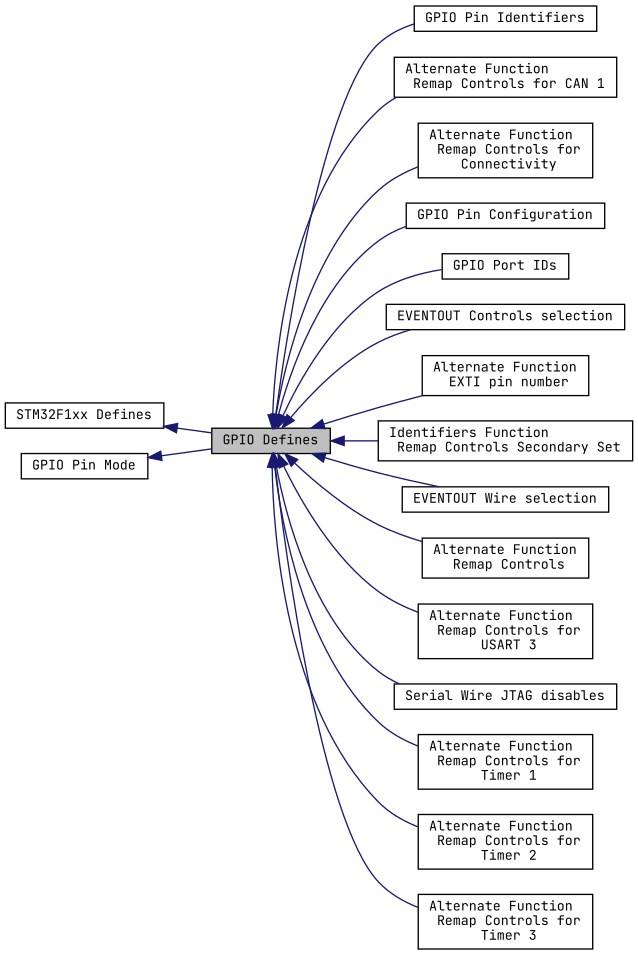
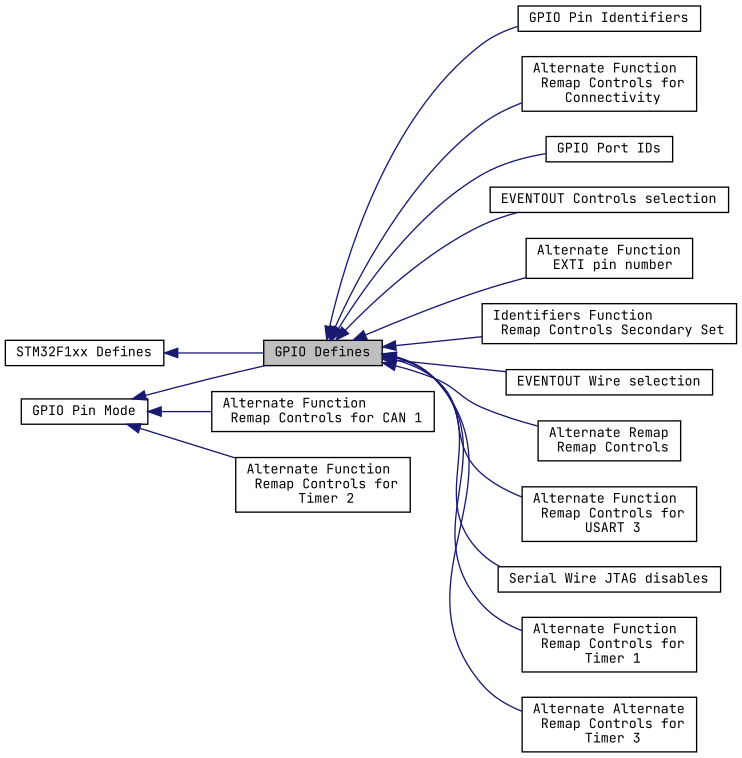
(329, 177) -> (186, 412)
(505, 216) -> none
(505, 558) -> (609, 441)
(330, 732) -> (188, 443)
(505, 922) -> (609, 725)
